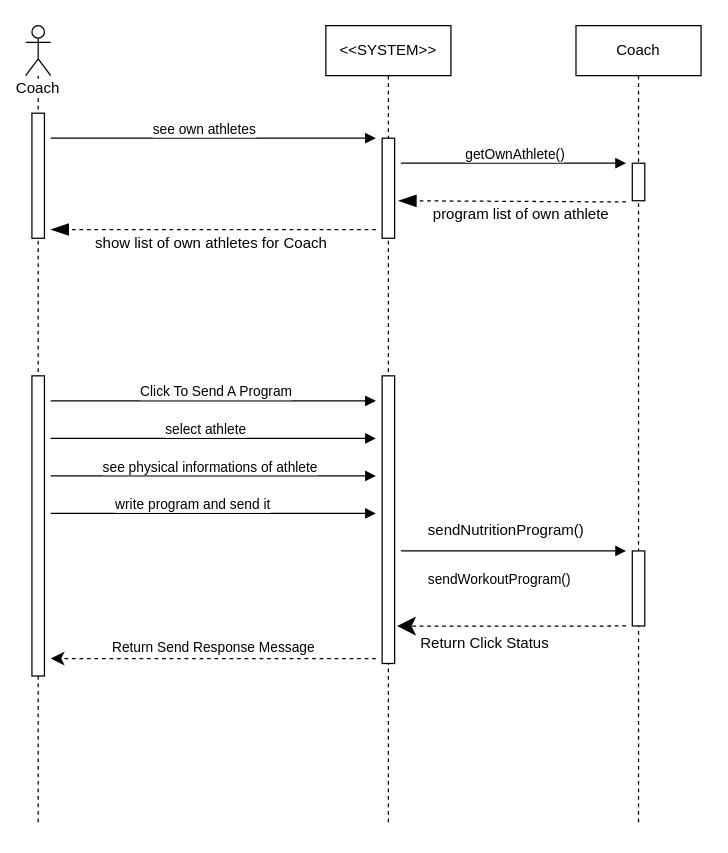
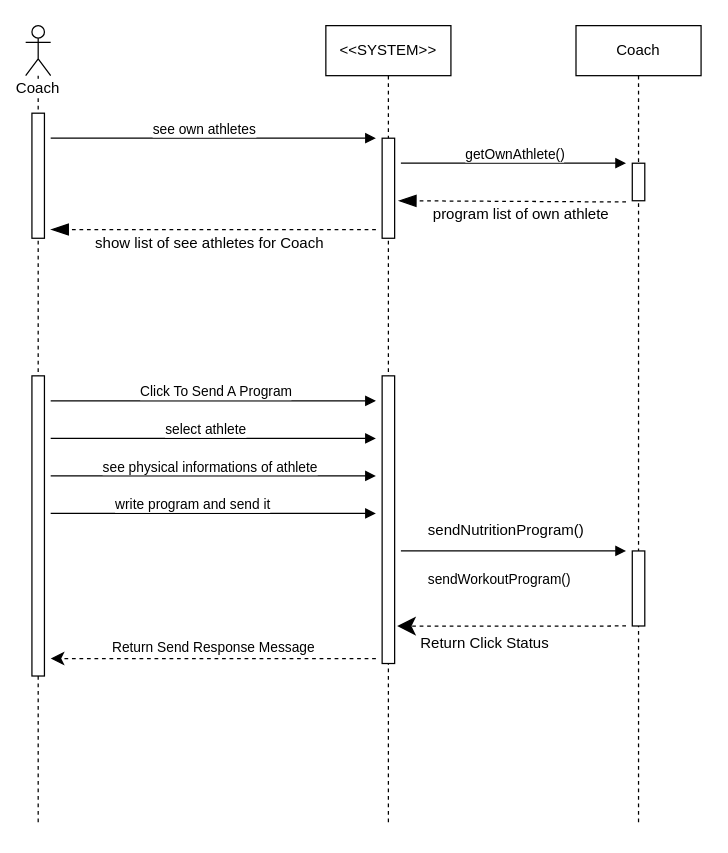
(224, 243) -> (224, 243)
